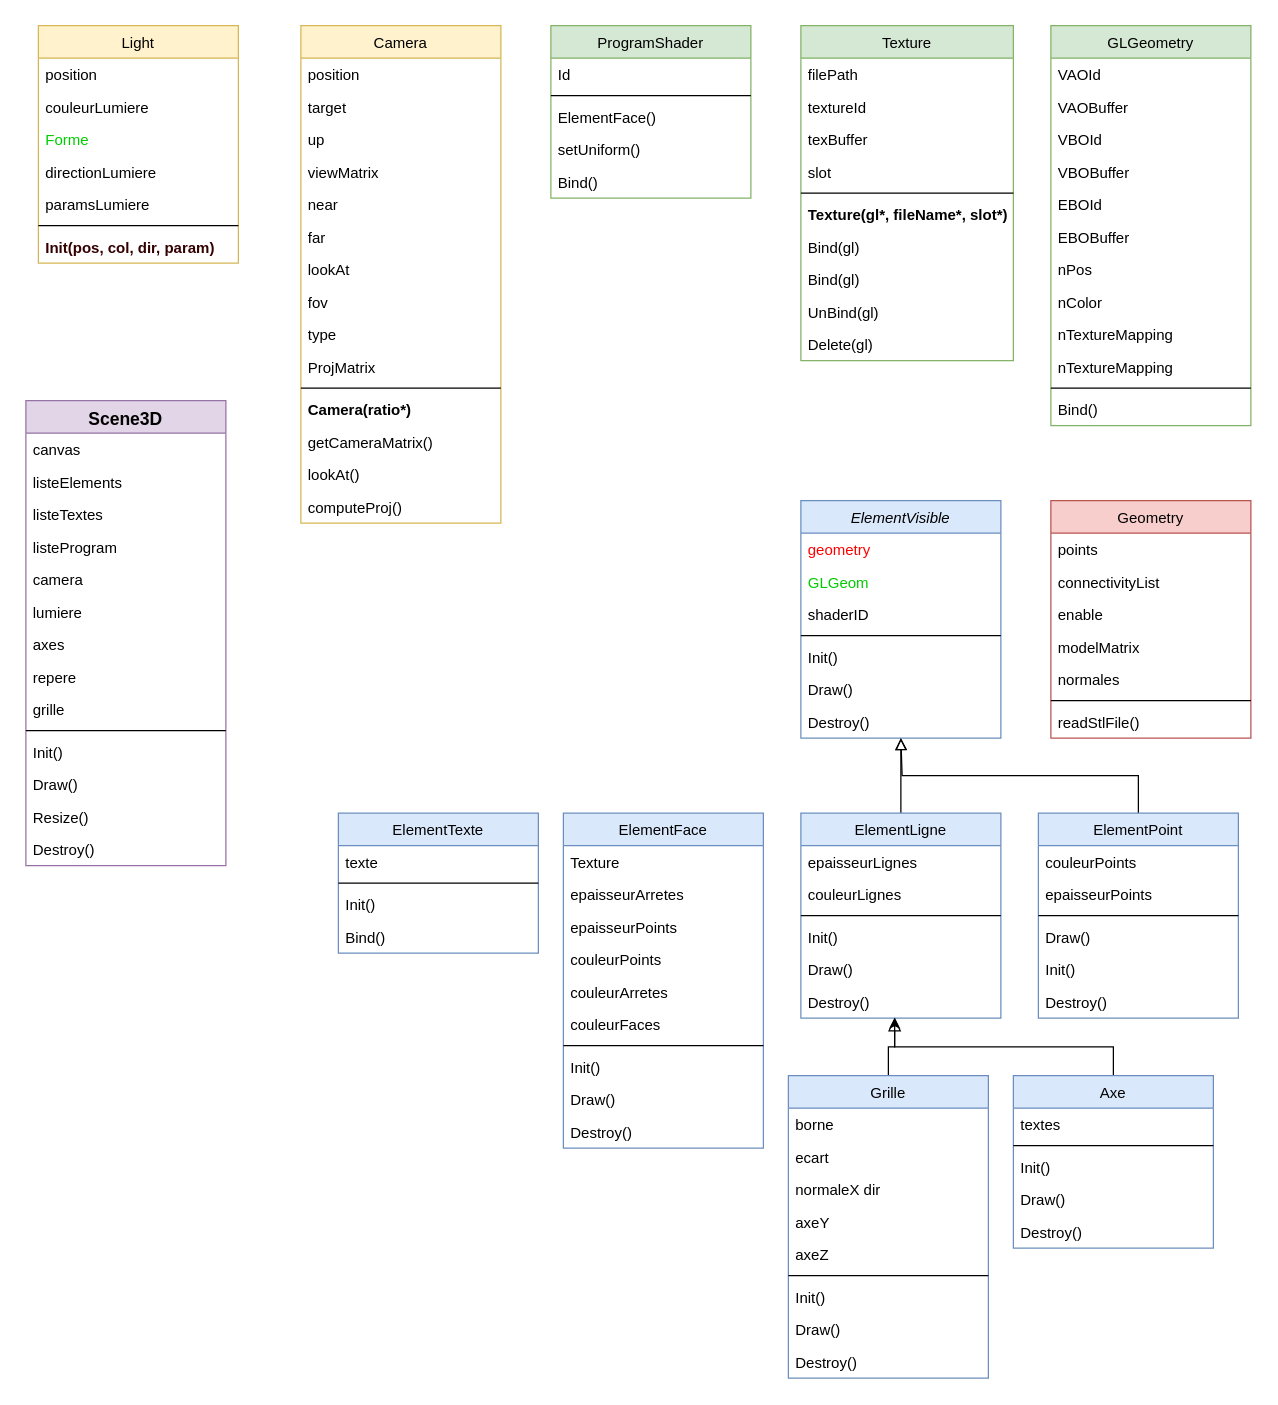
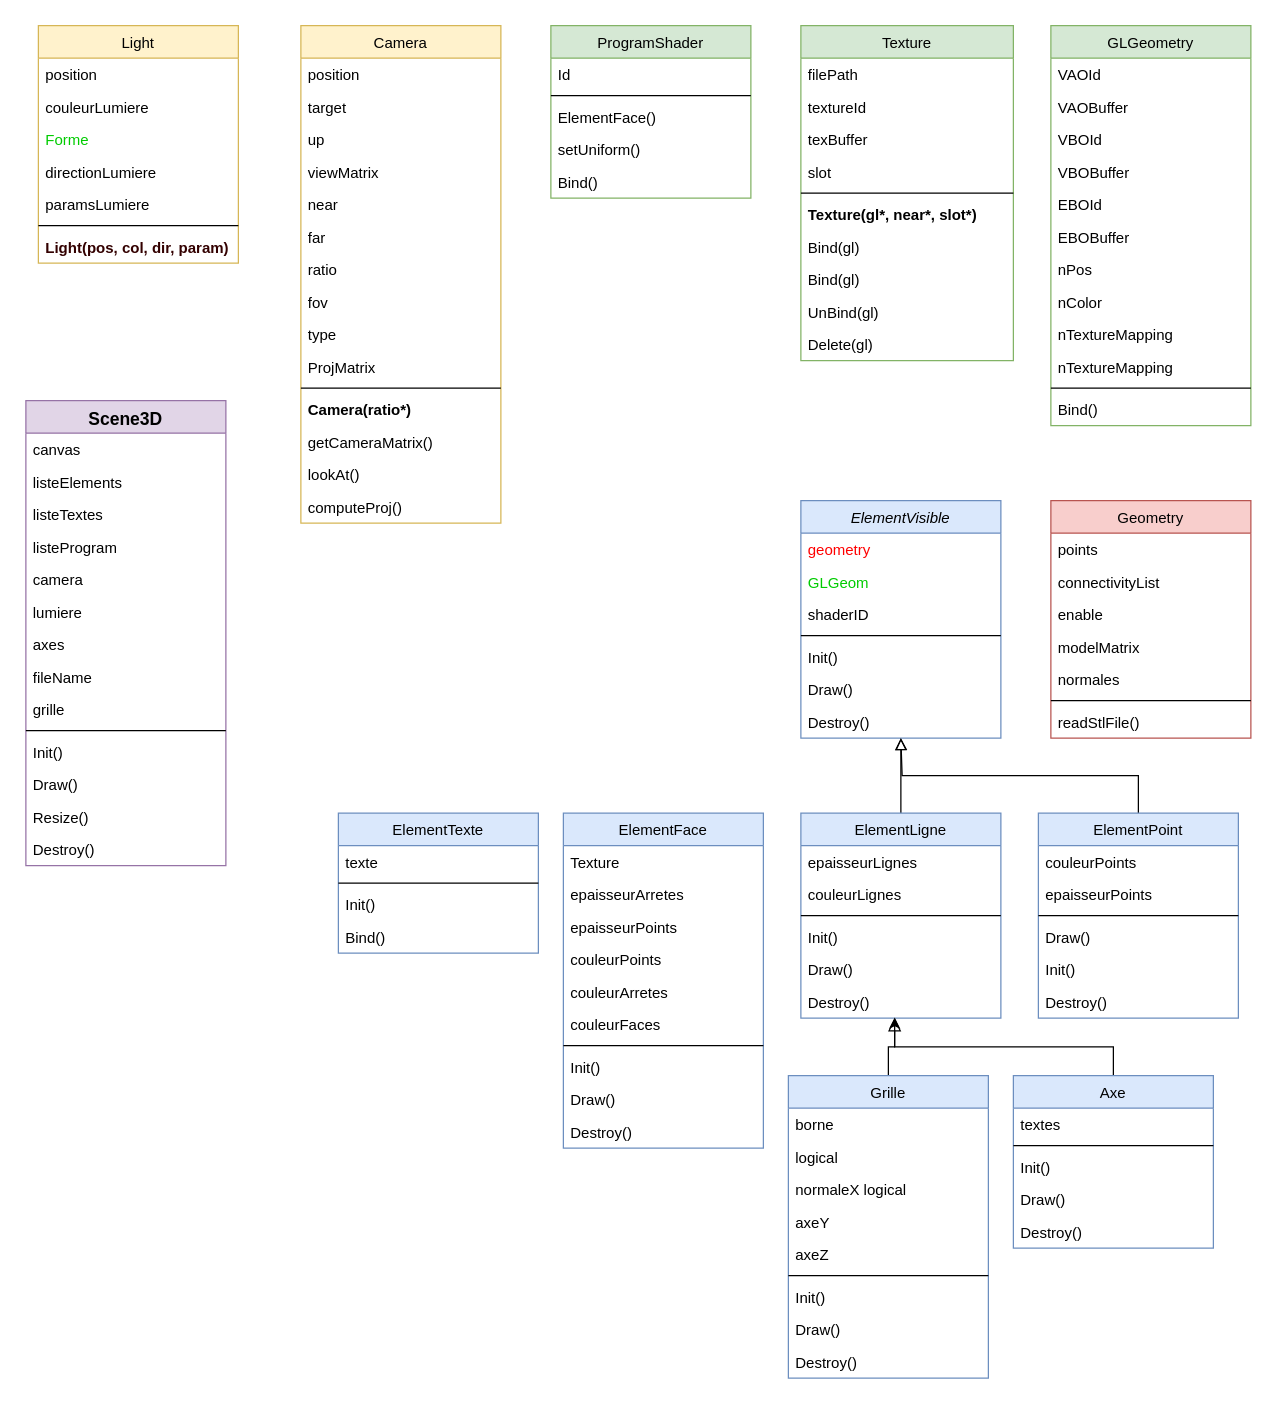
(918, 215) -> (905, 215)
(137, 248) -> (141, 248)
(331, 270) -> (327, 270)
(58, 678) -> (62, 678)
(816, 1158) -> (819, 1158)
(840, 1190) -> (852, 1190)
